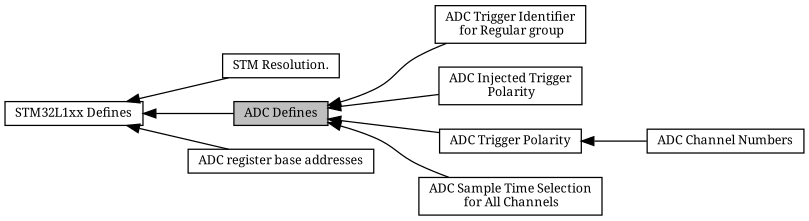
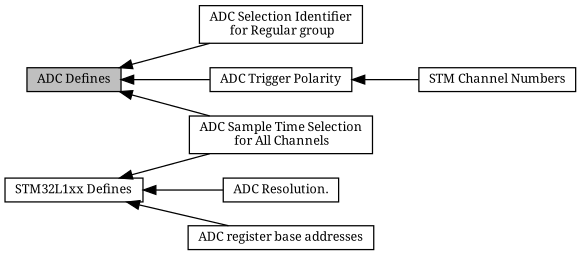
(510, 24) -> (281, 24)
(281, 66) -> (281, 190)
(510, 86) -> none
(195, 114) -> (171, 164)
(726, 141) -> (497, 80)
